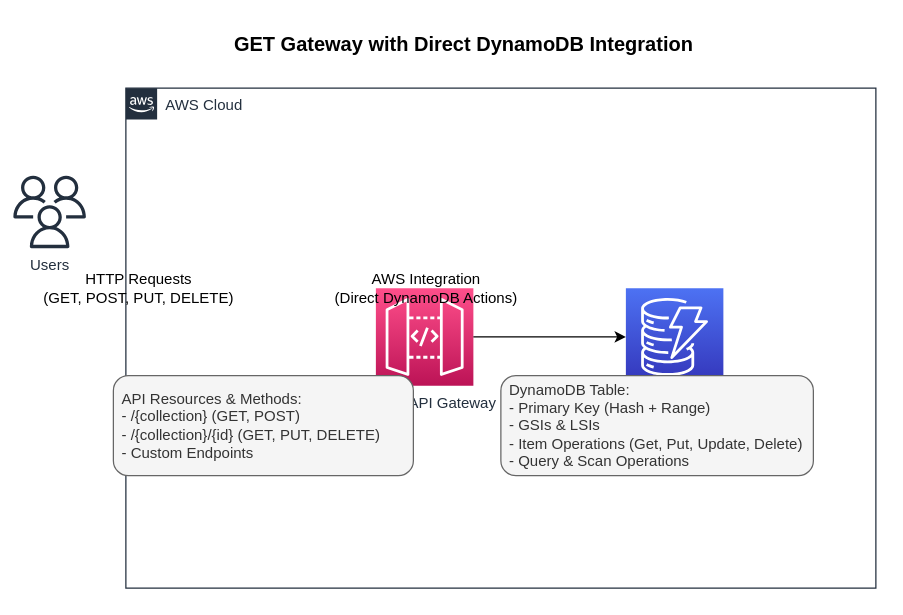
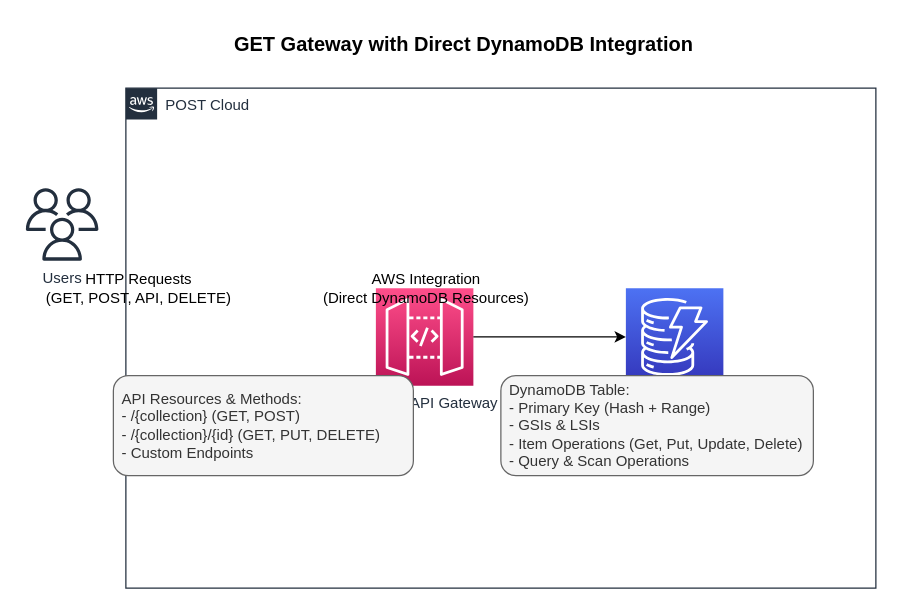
(200, 106) -> (204, 106)
(49, 212) -> (62, 224)
(139, 288) -> (139, 288)
(426, 288) -> (426, 288)
(425, 403) -> (425, 403)
